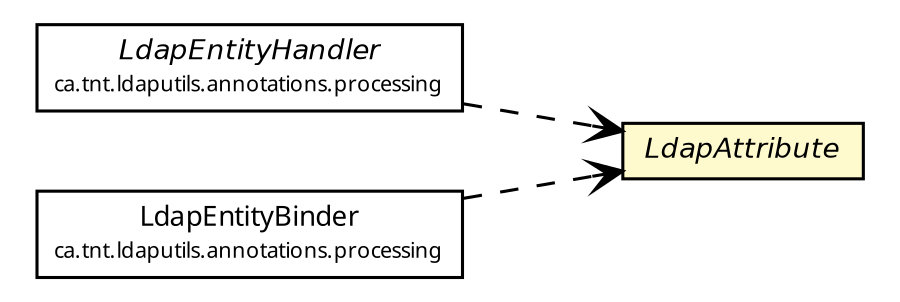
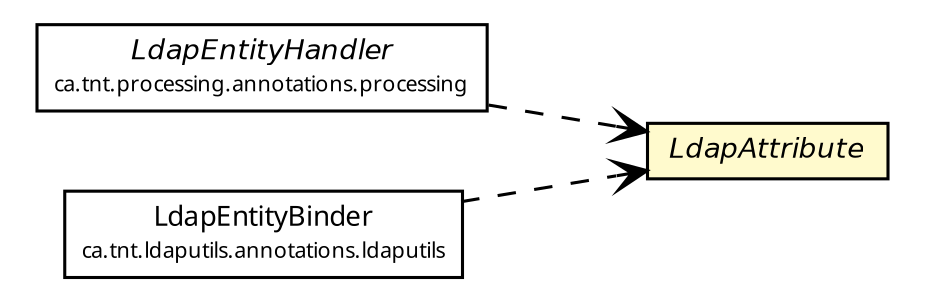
(250, 85) -> (262, 85)
(250, 251) -> (264, 251)
